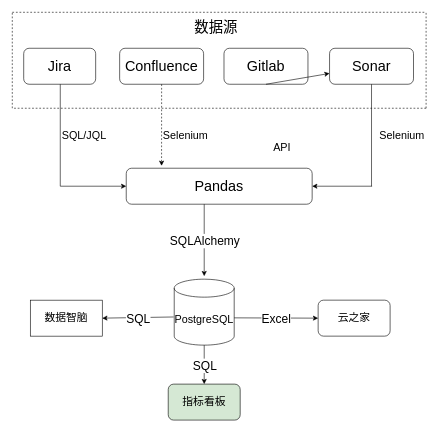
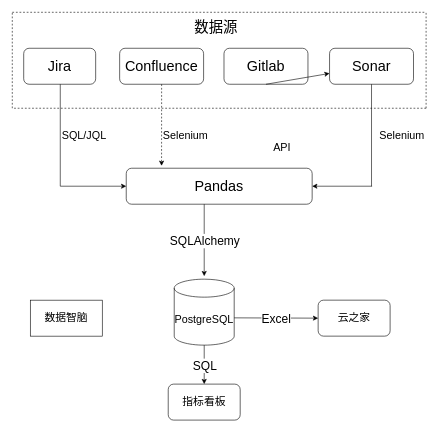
(136, 318) -> none
(204, 402) -> (204, 402)
